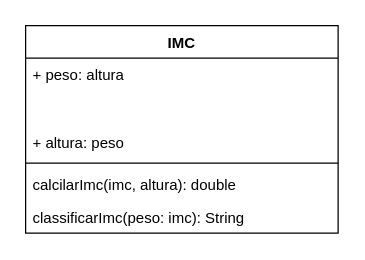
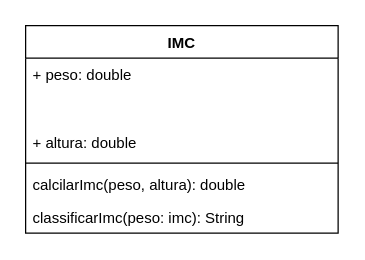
(84, 76) -> (84, 76)
(84, 143) -> (91, 143)
(148, 186) -> (154, 186)
